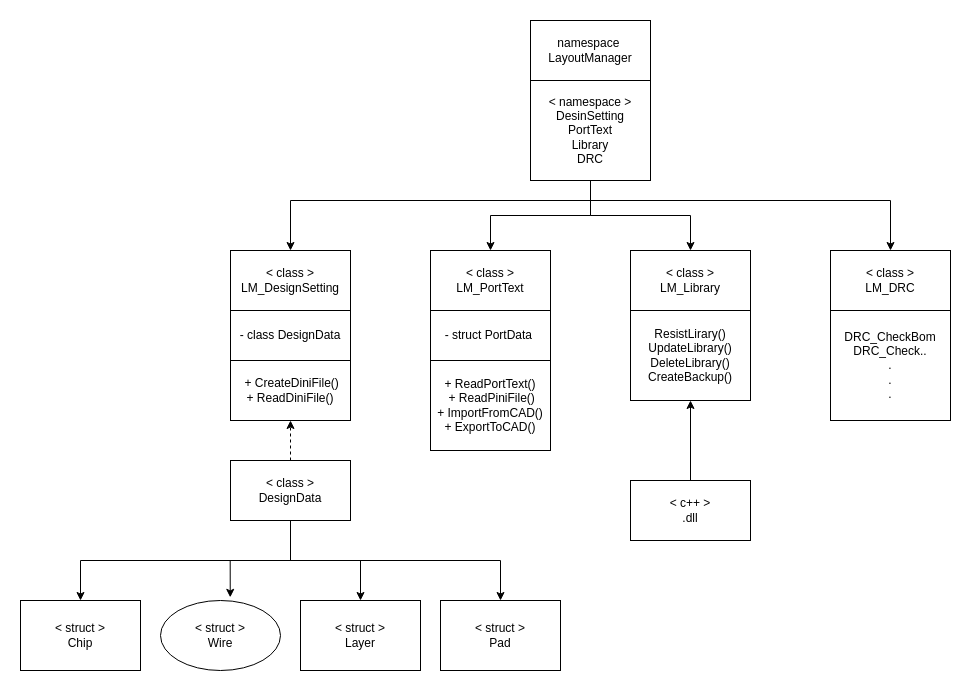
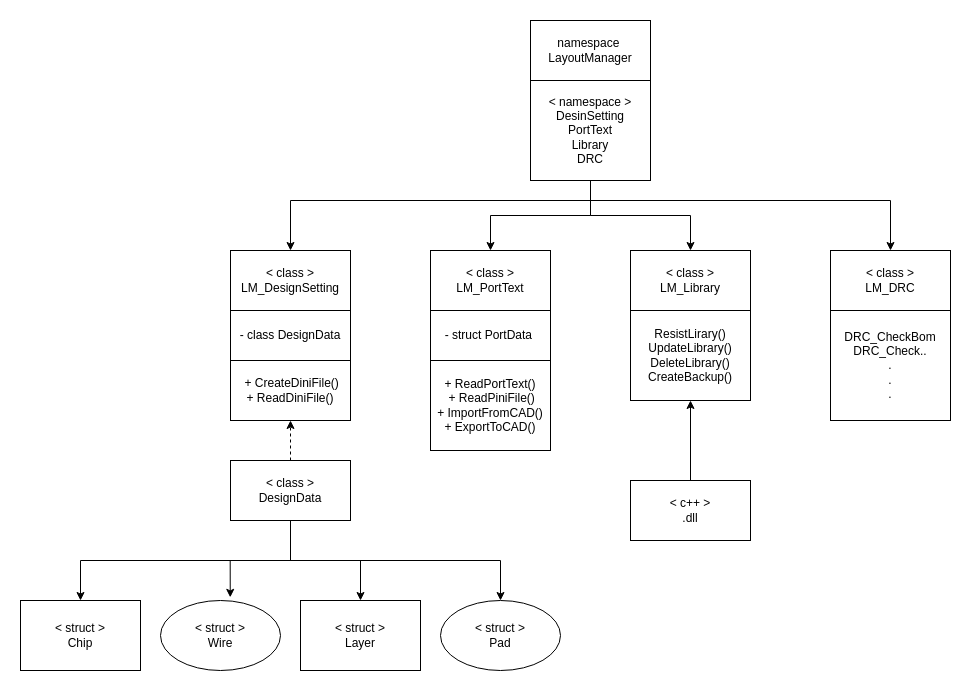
(501, 636) -> (501, 636)
